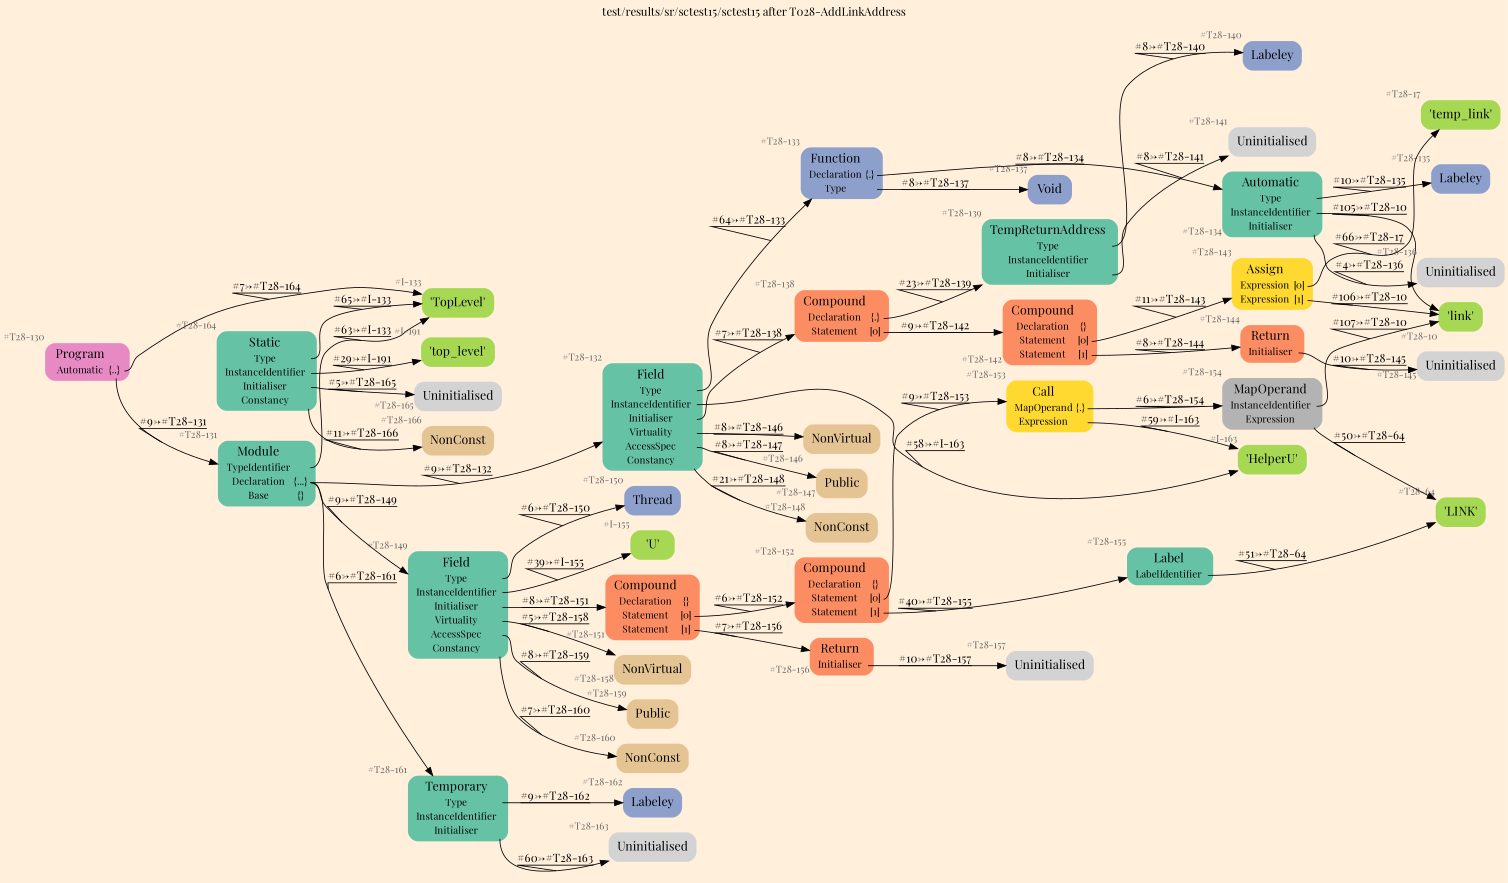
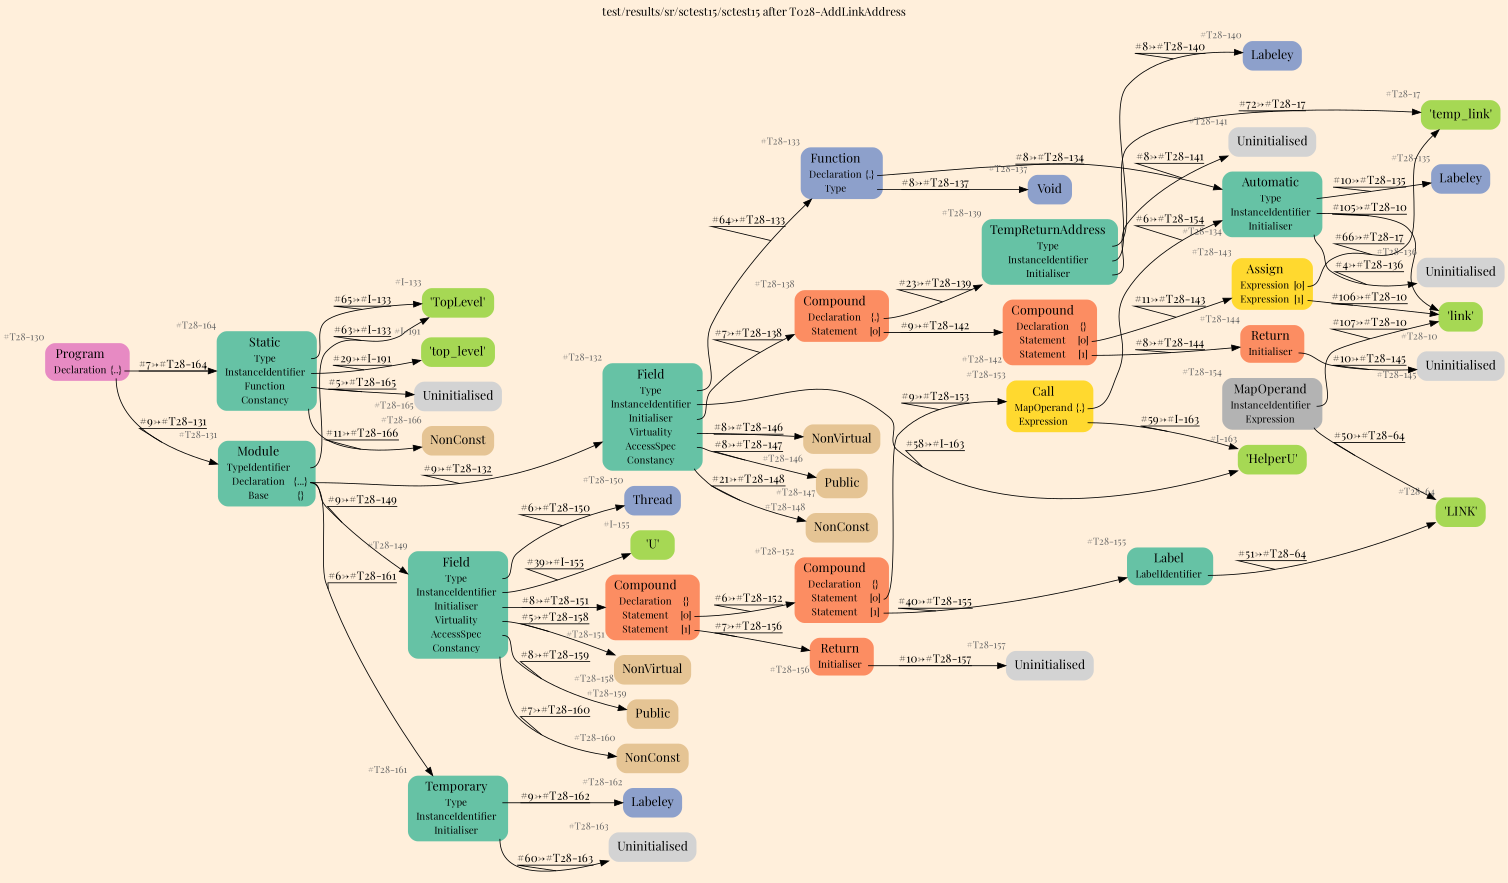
none -> (1207, 118)
(259, 301) -> (166, 371)
(80, 370) -> (80, 370)
(265, 387) -> (265, 387)
(1151, 408) -> (1122, 302)
